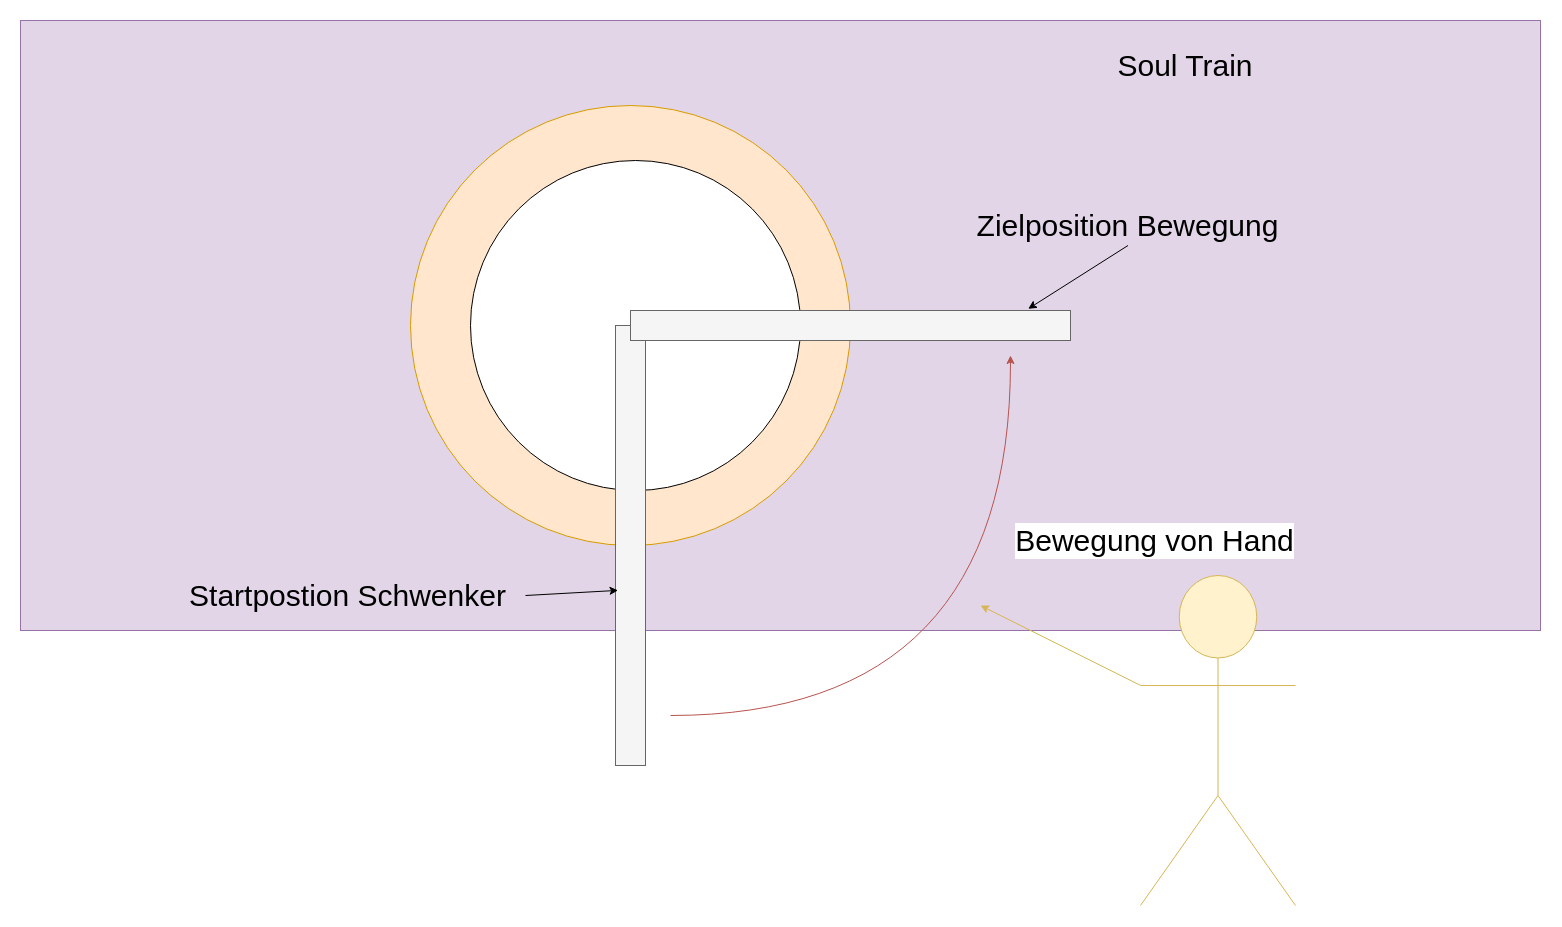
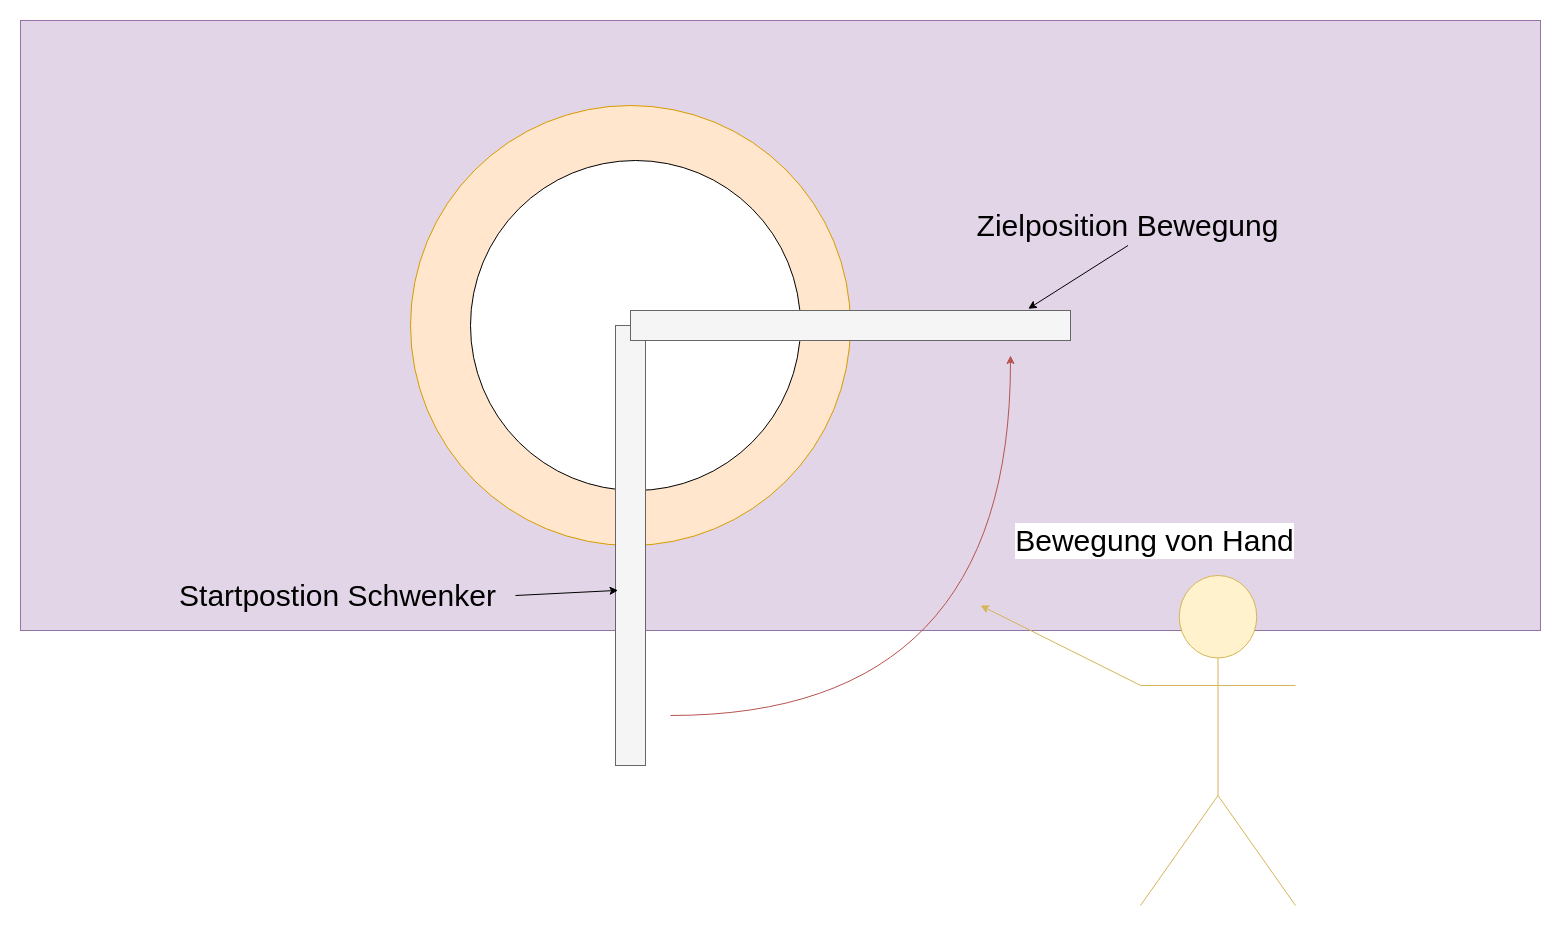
(1186, 66) -> none
(348, 596) -> (338, 596)
